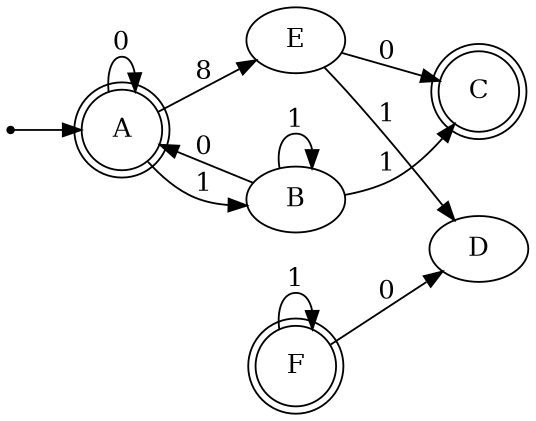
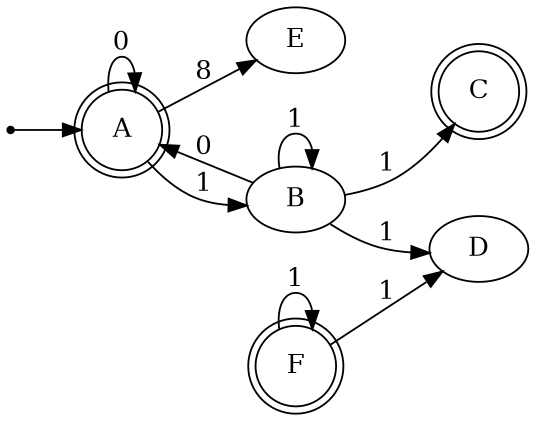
(382, 64) -> none
(385, 135) -> (369, 244)
(387, 292) -> (387, 292)
